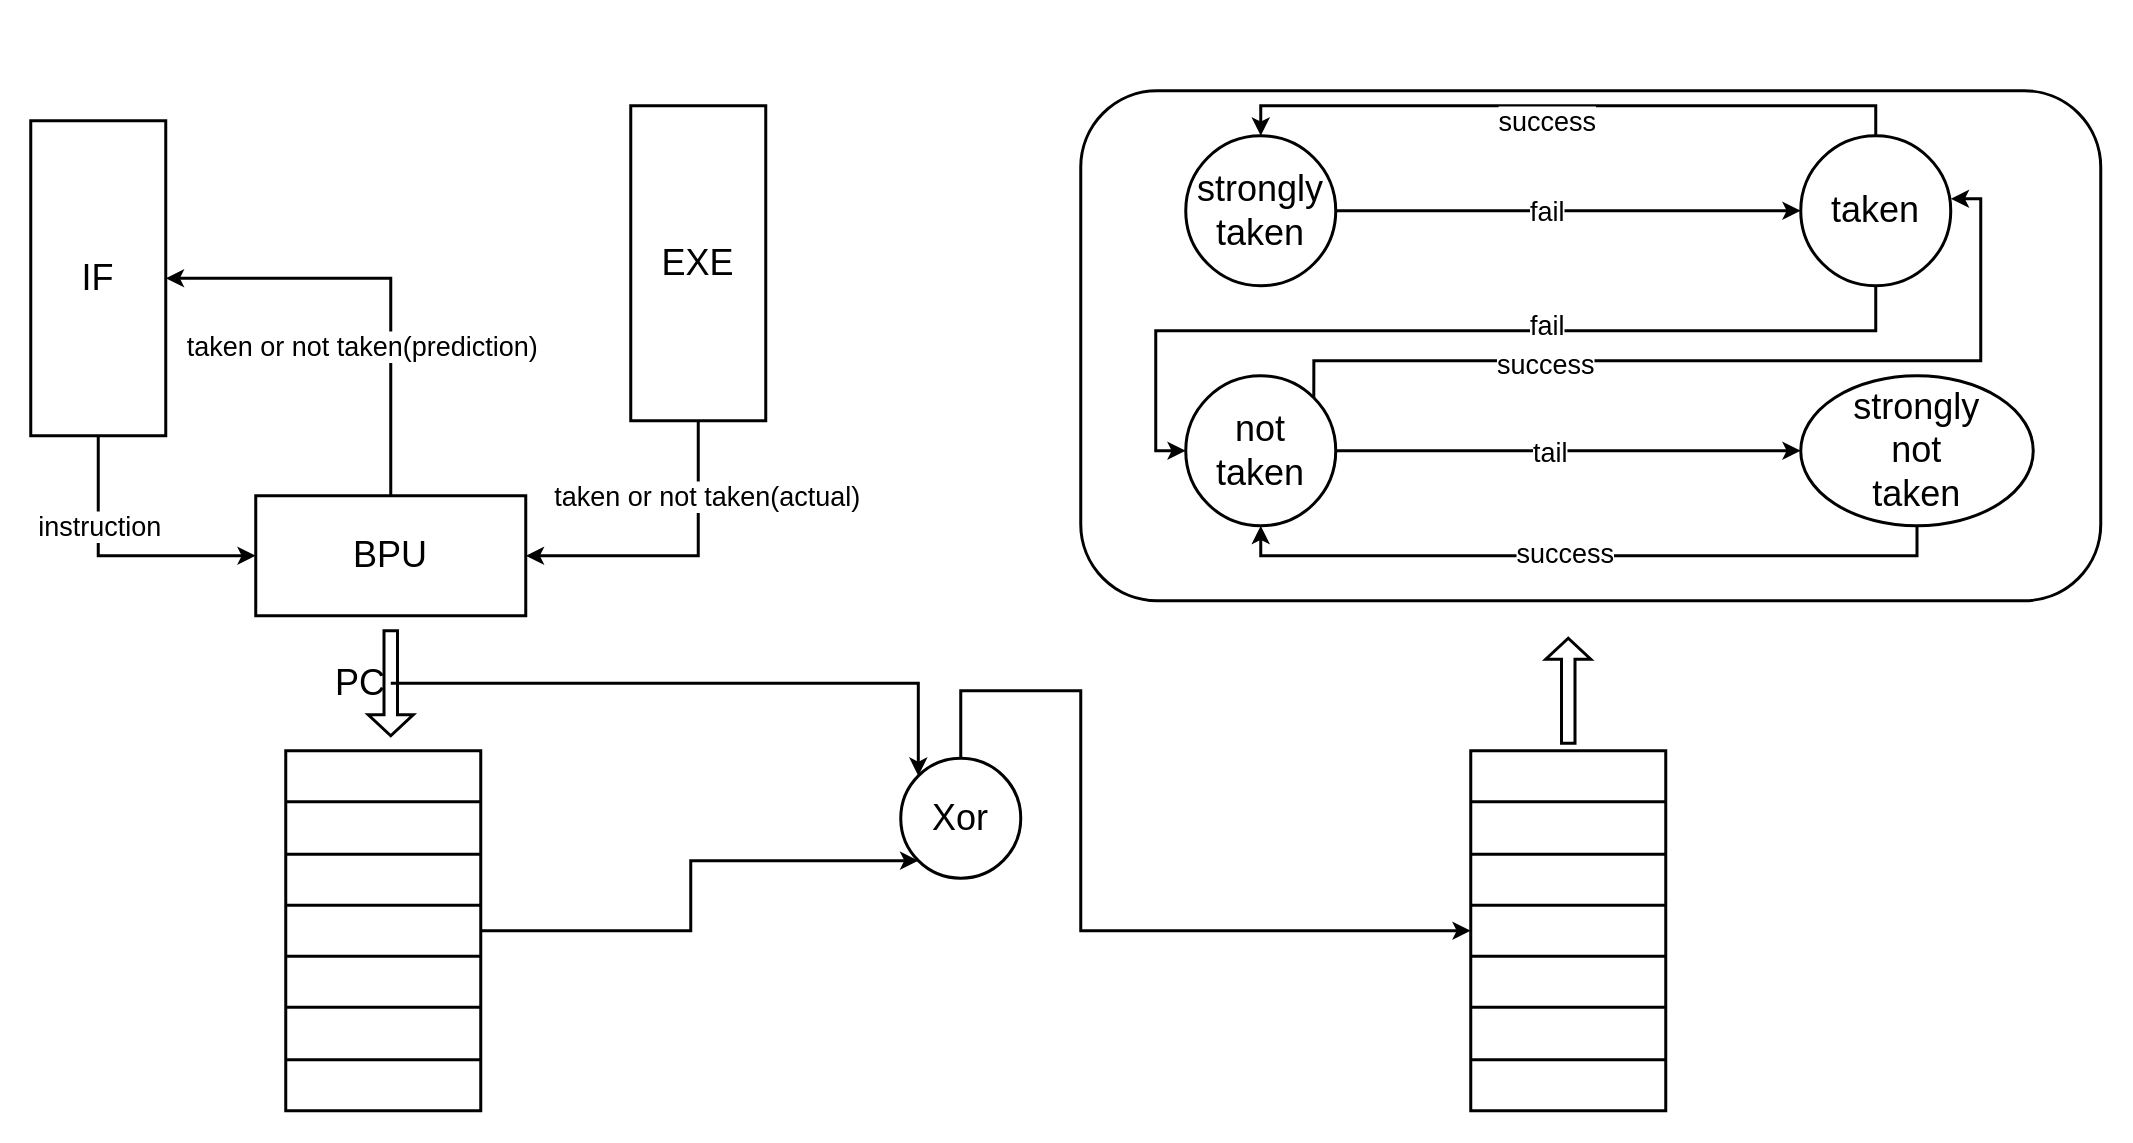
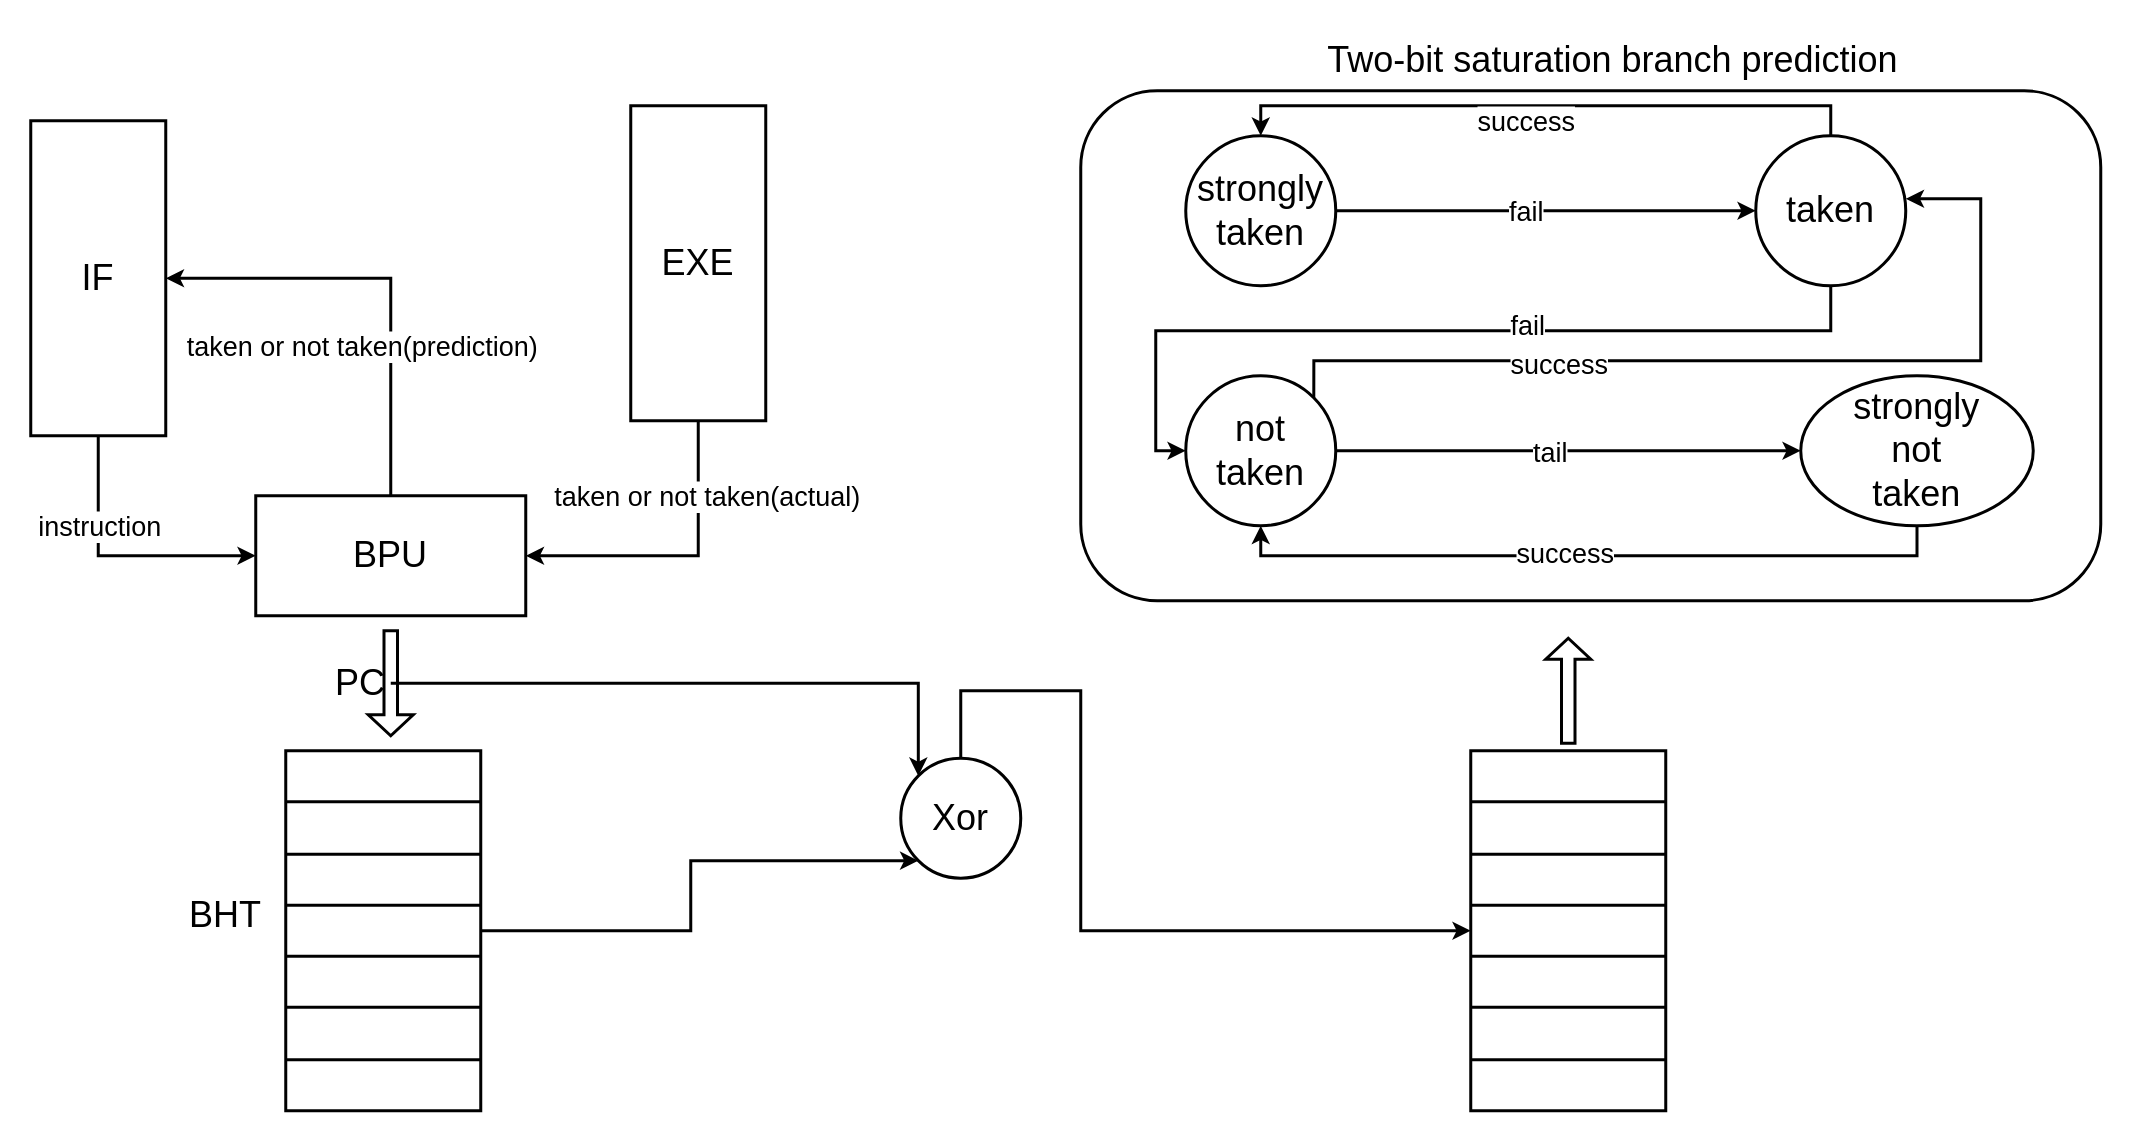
none -> (1613, 61)
(1876, 211) -> (1831, 211)
none -> (226, 916)
